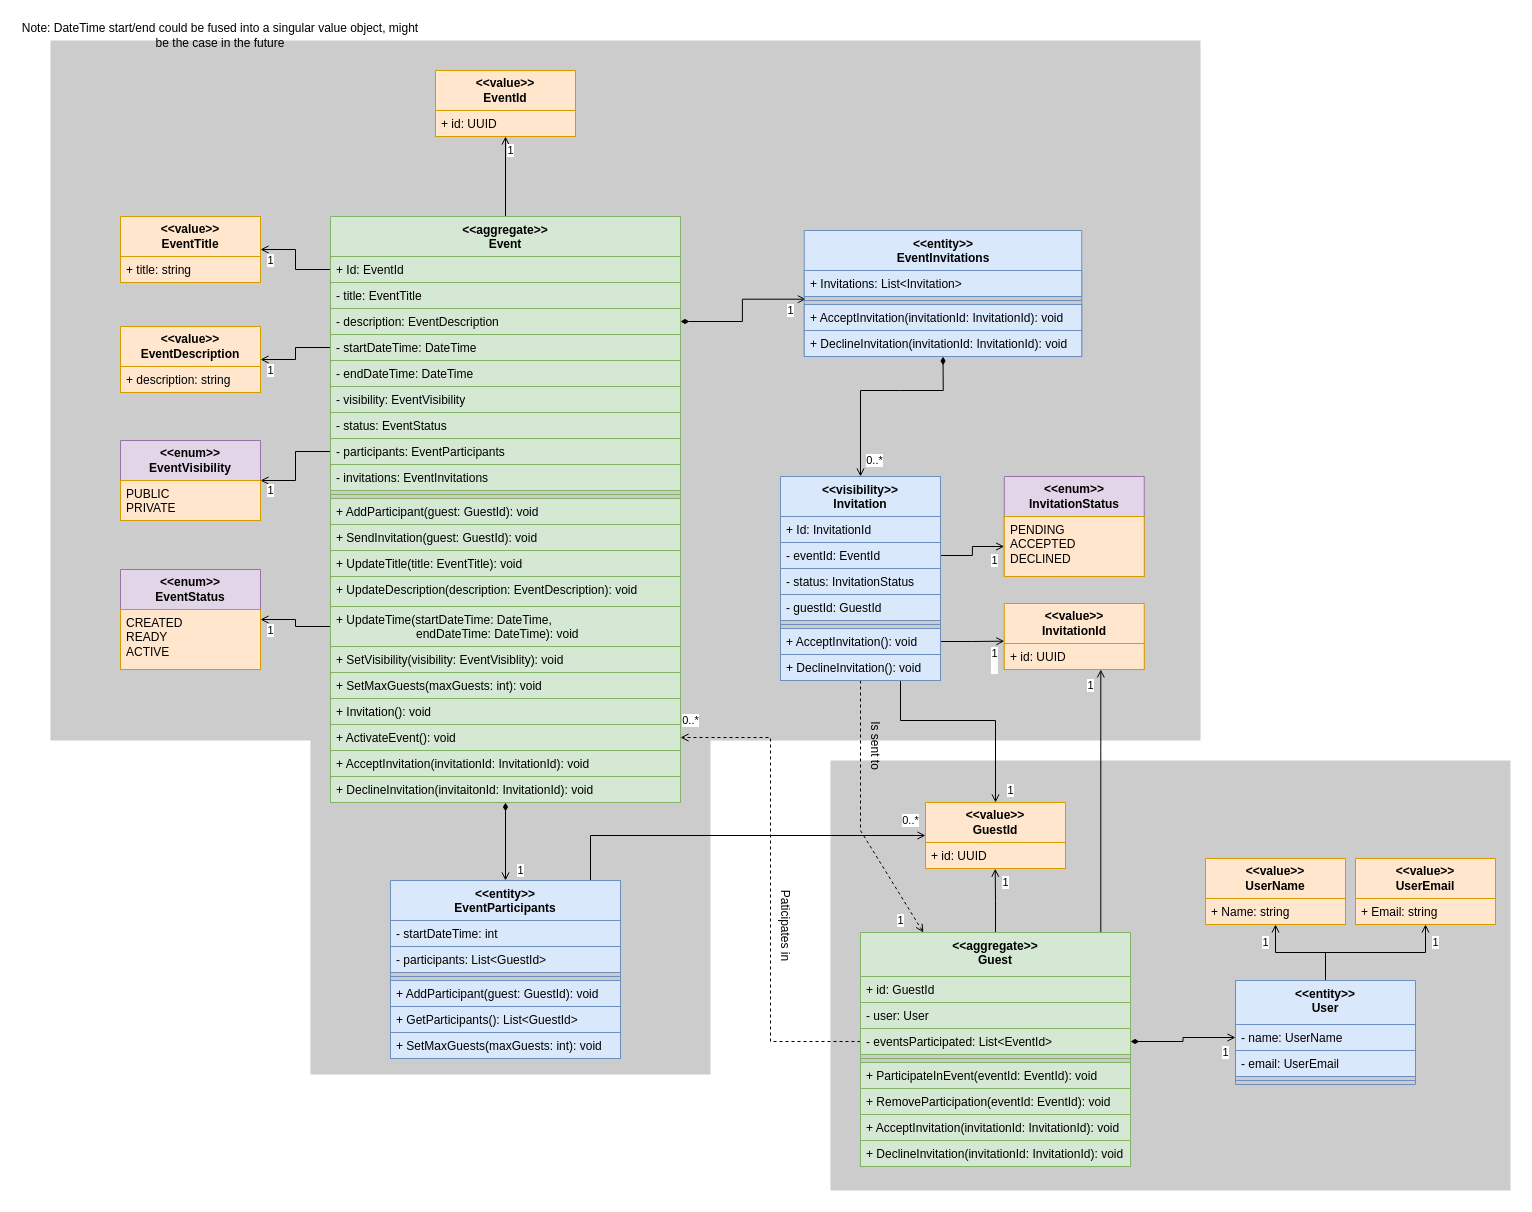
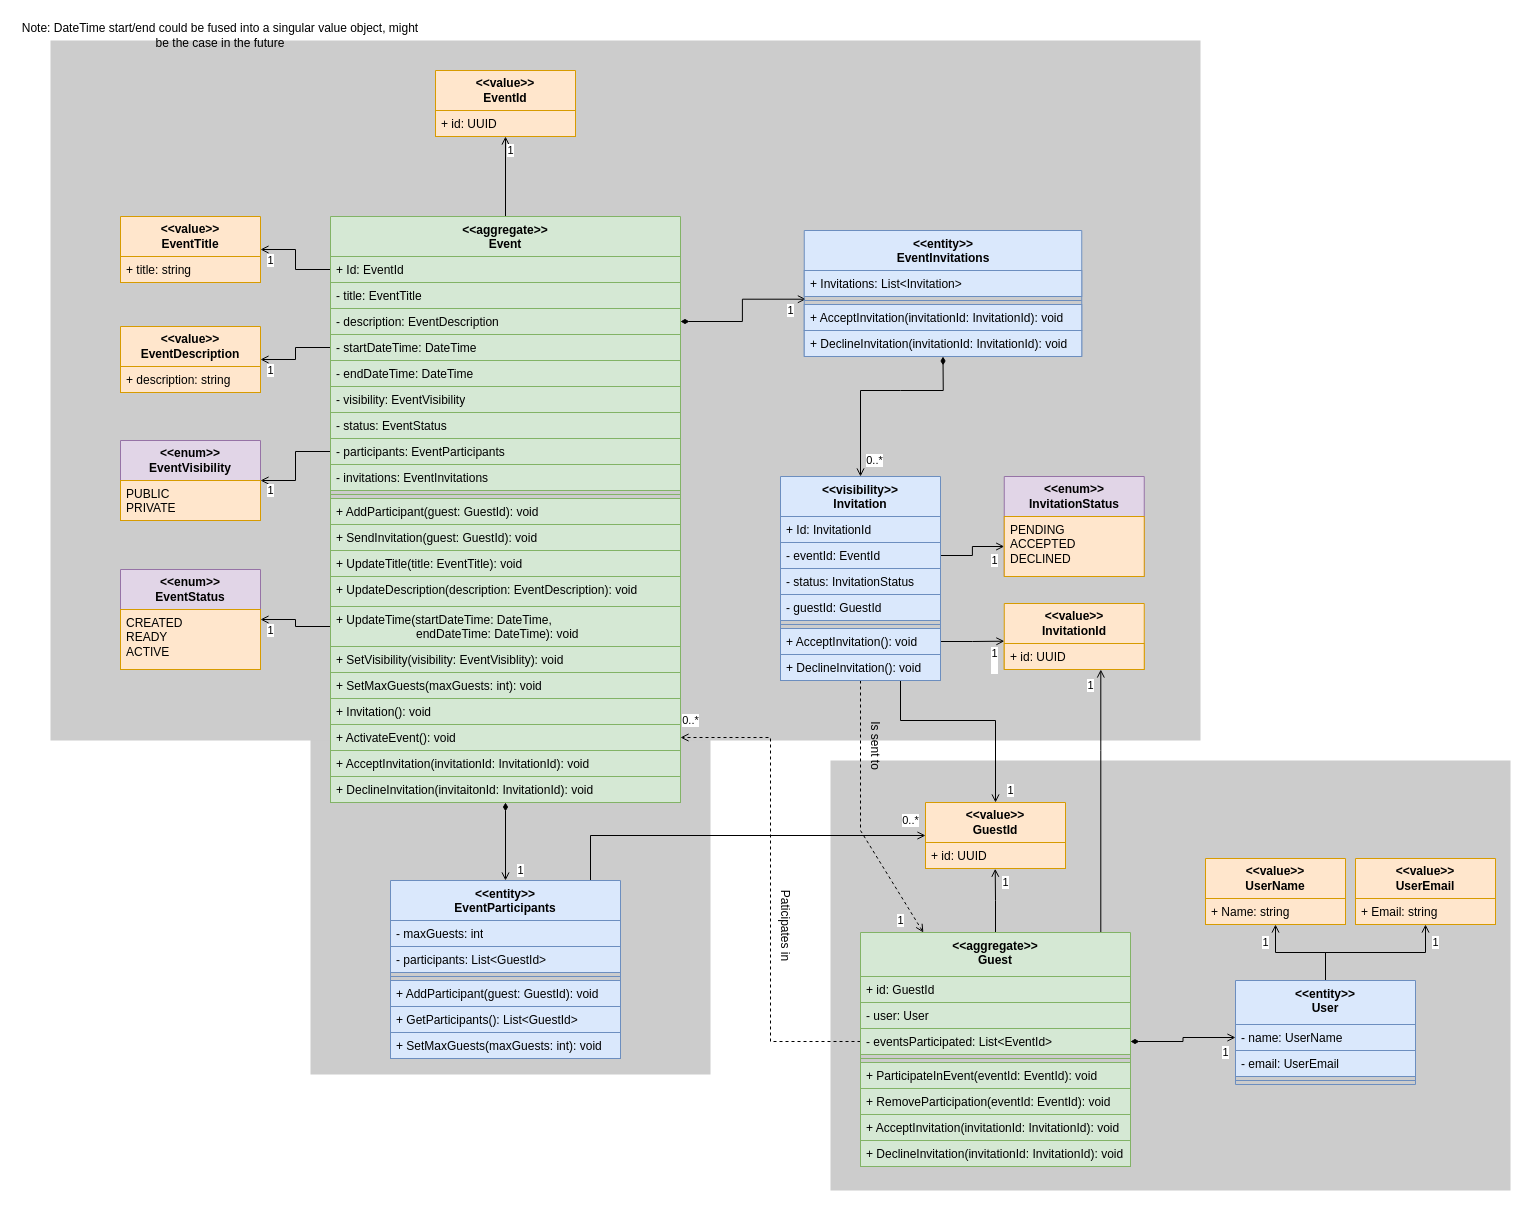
(456, 935) -> (444, 935)
